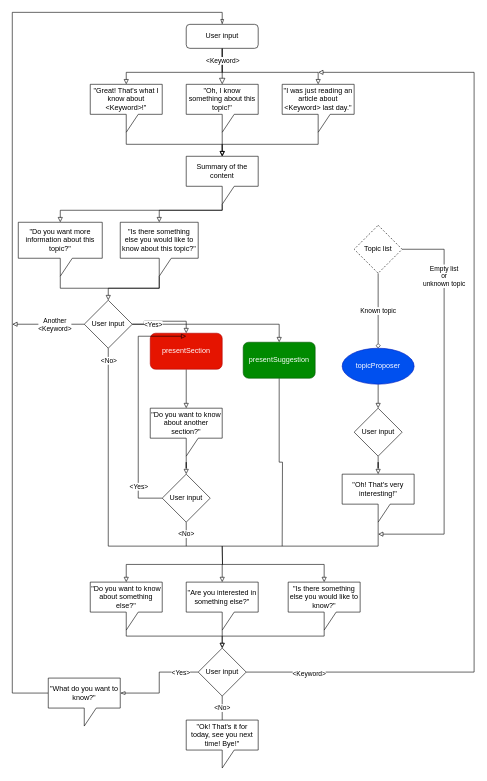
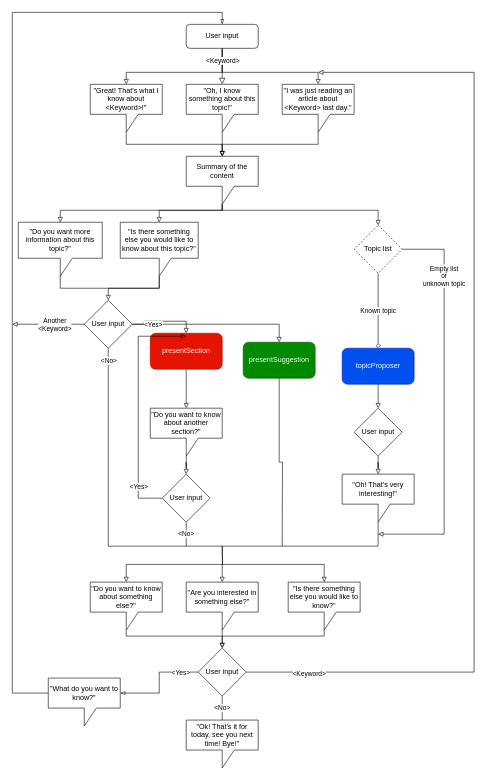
none -> (306, 210)
(378, 366) -> (378, 366)
